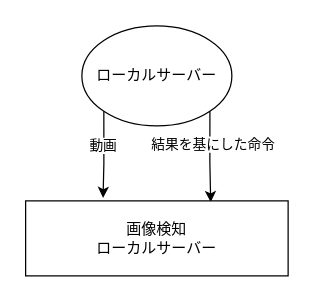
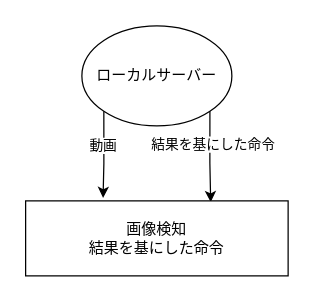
(157, 238) -> (157, 238)
